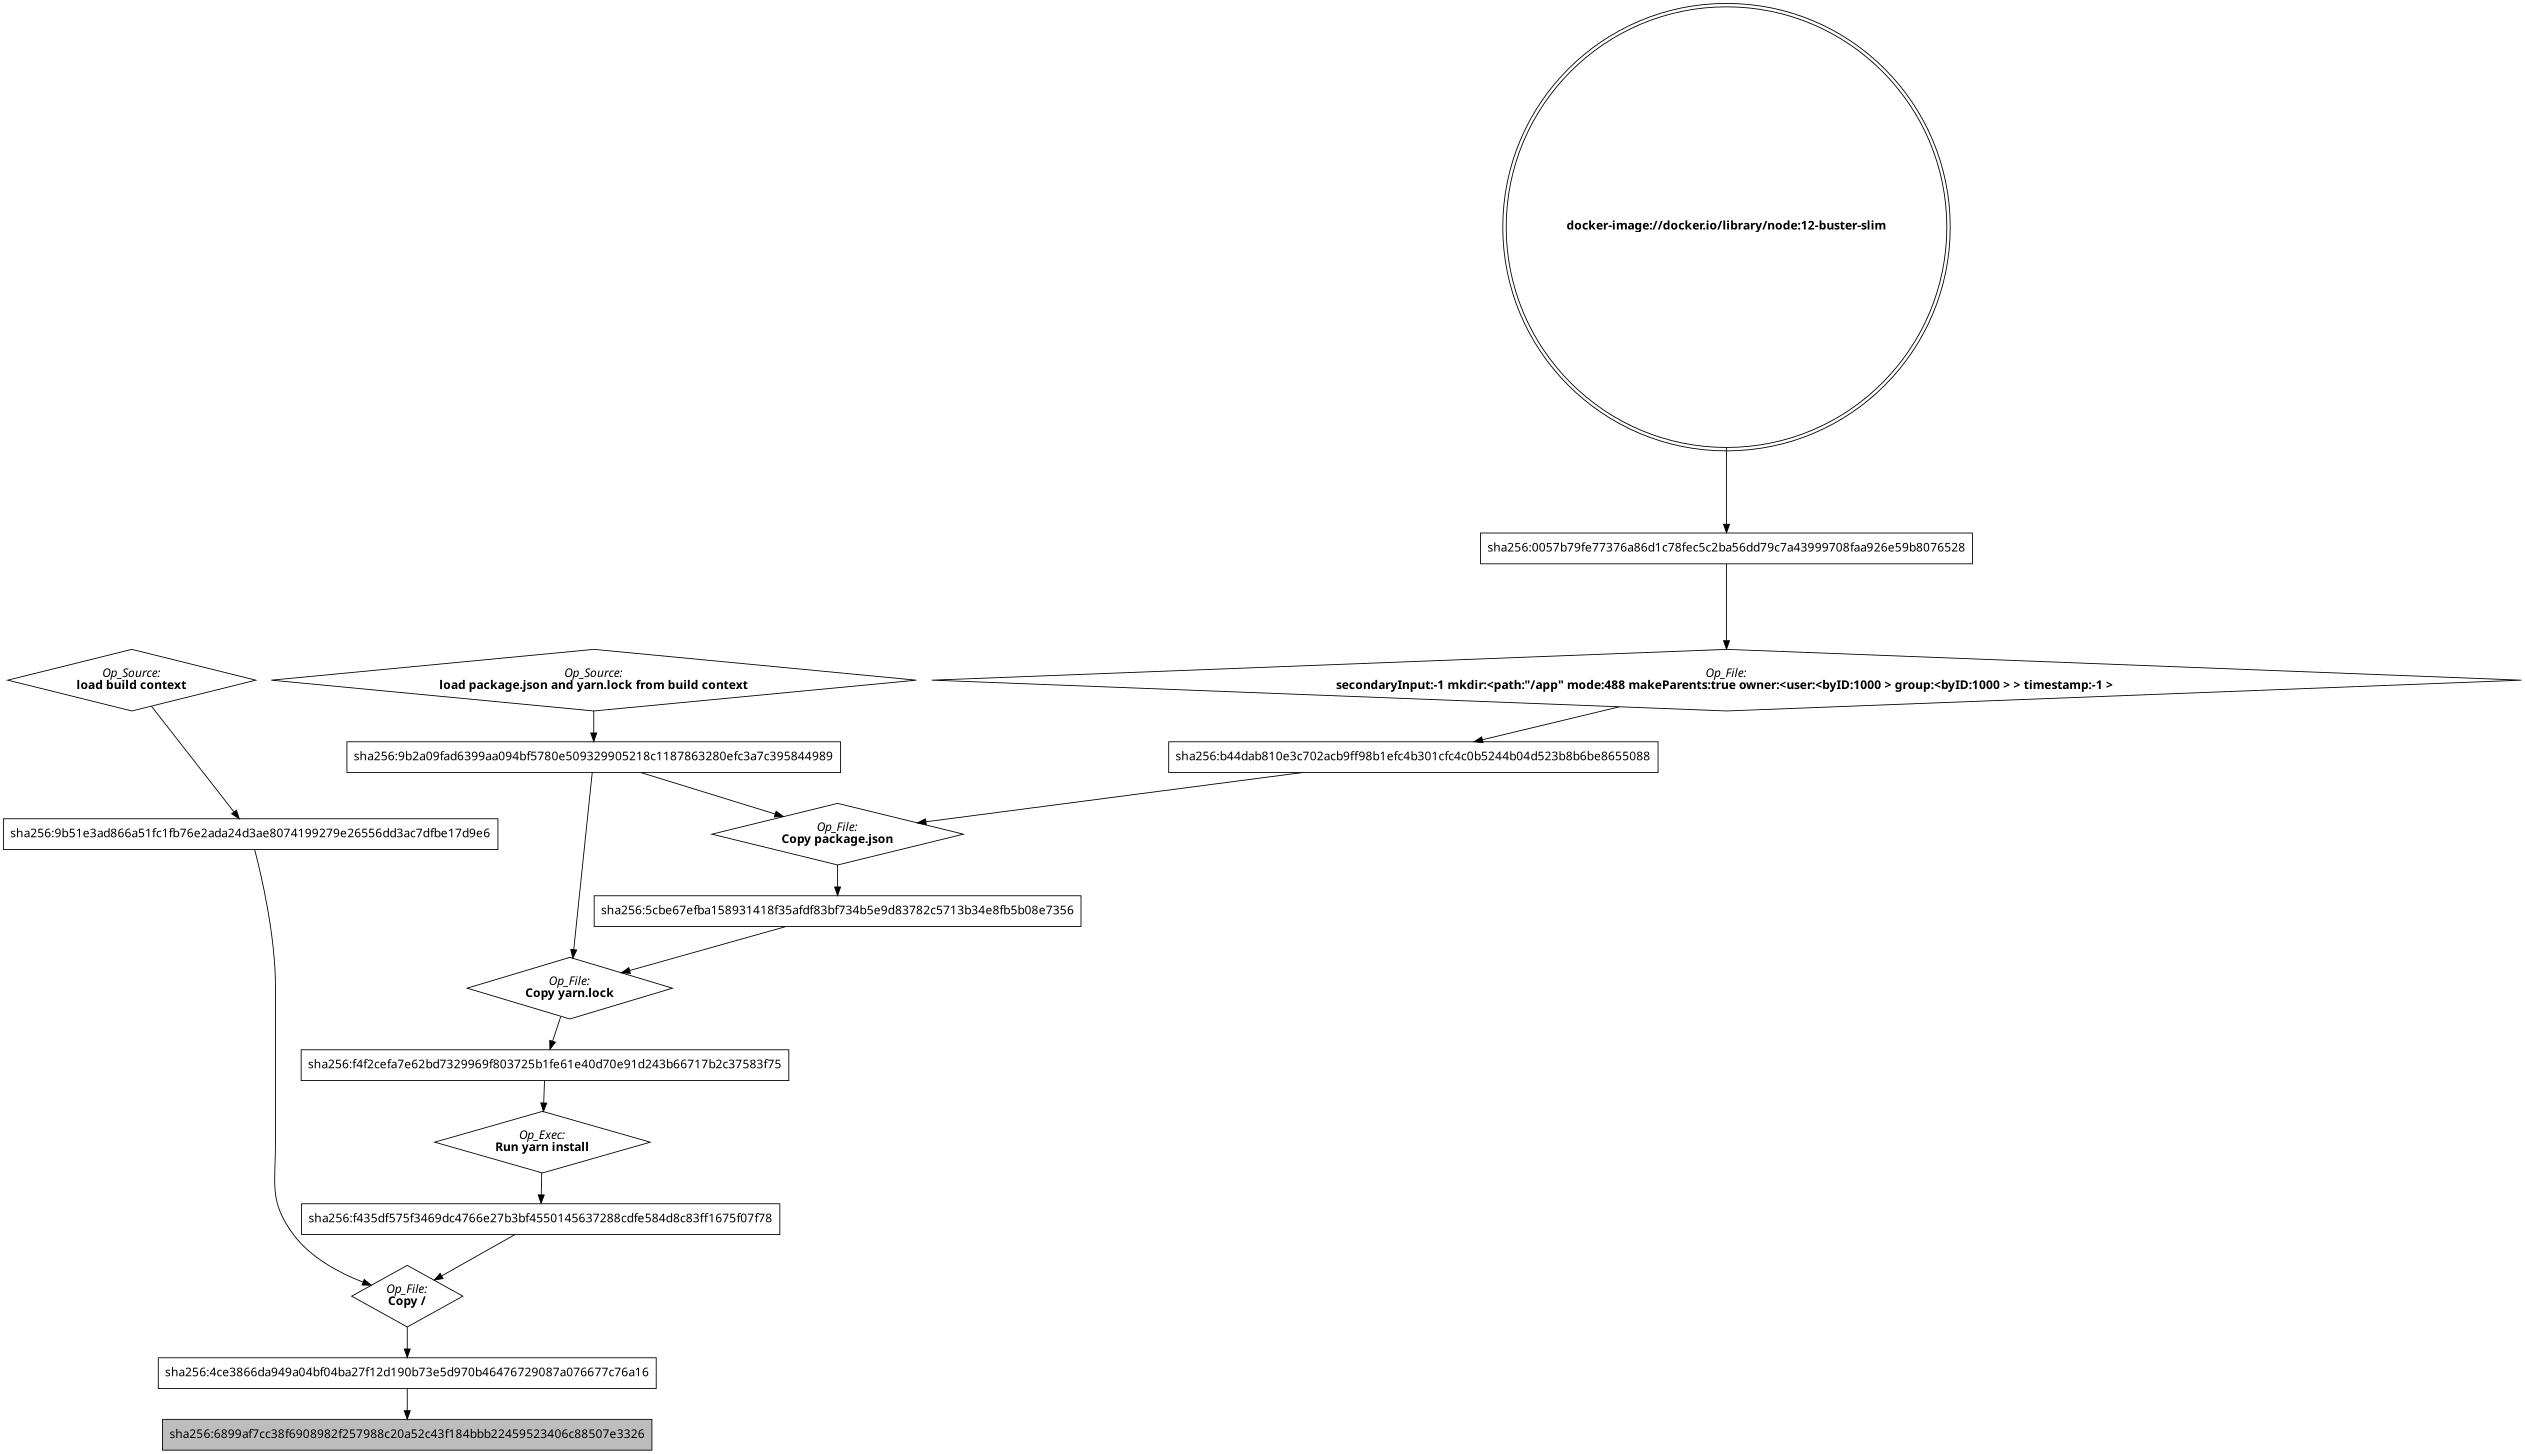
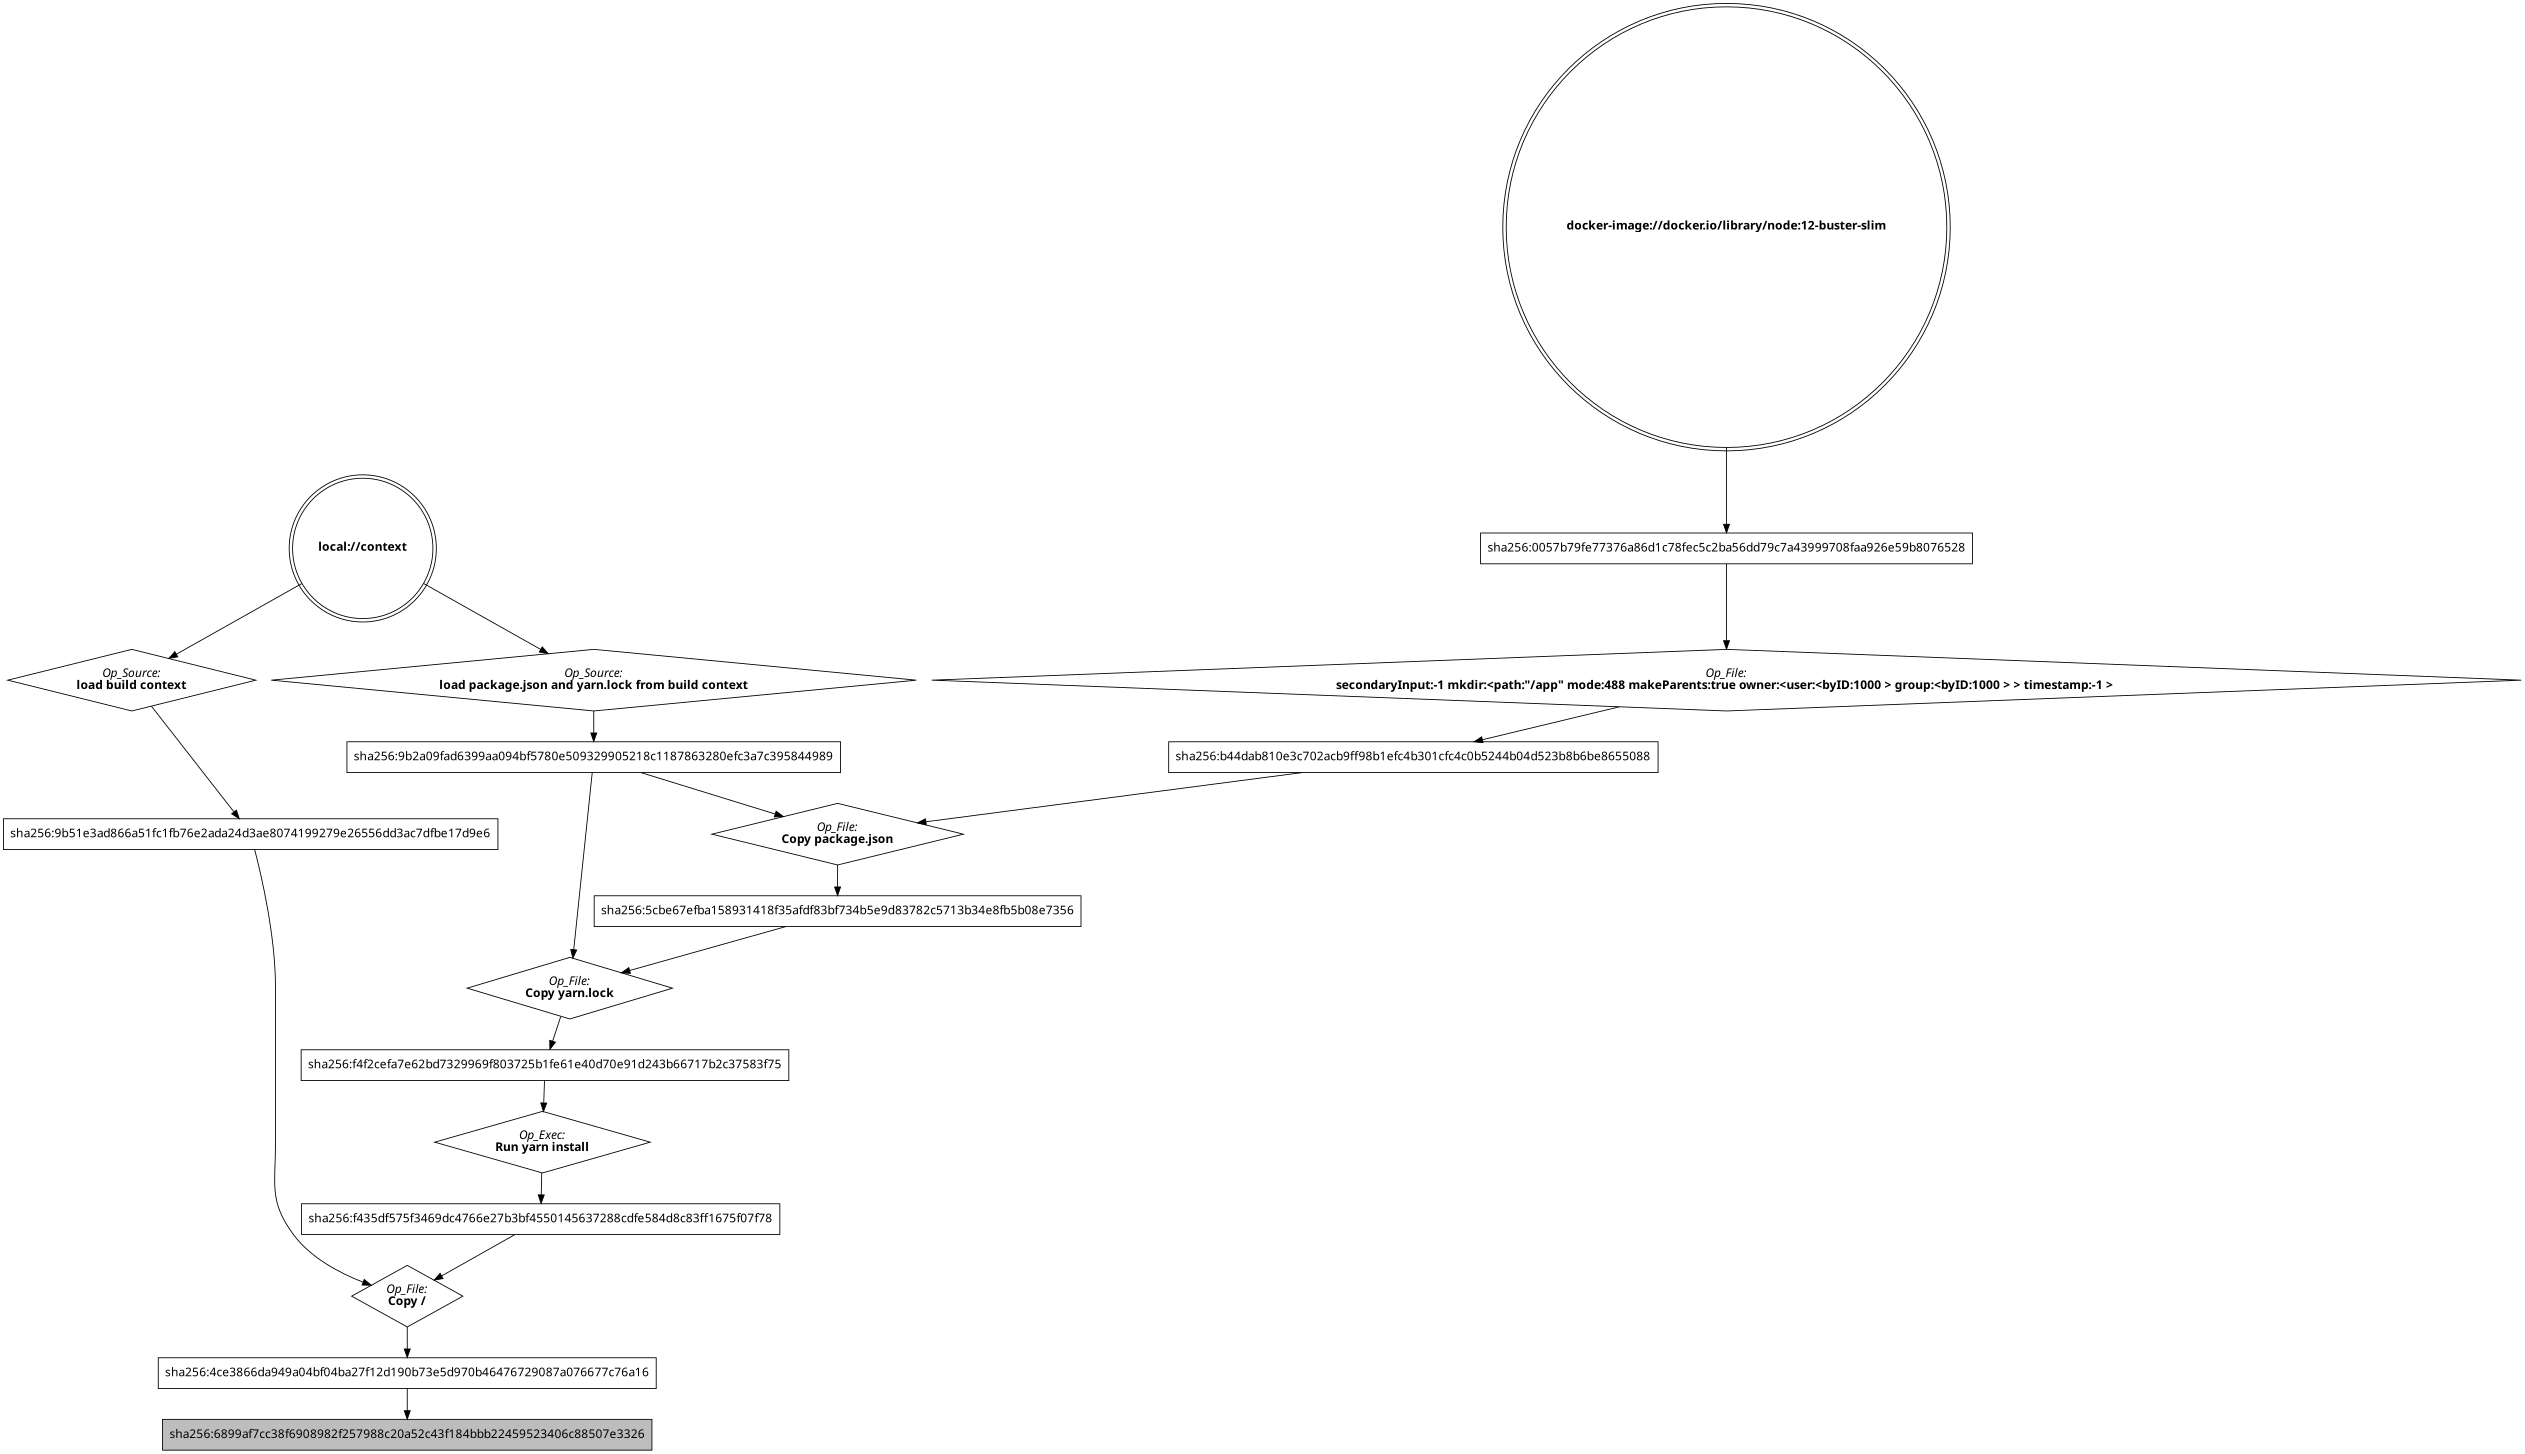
none -> (363, 548)
